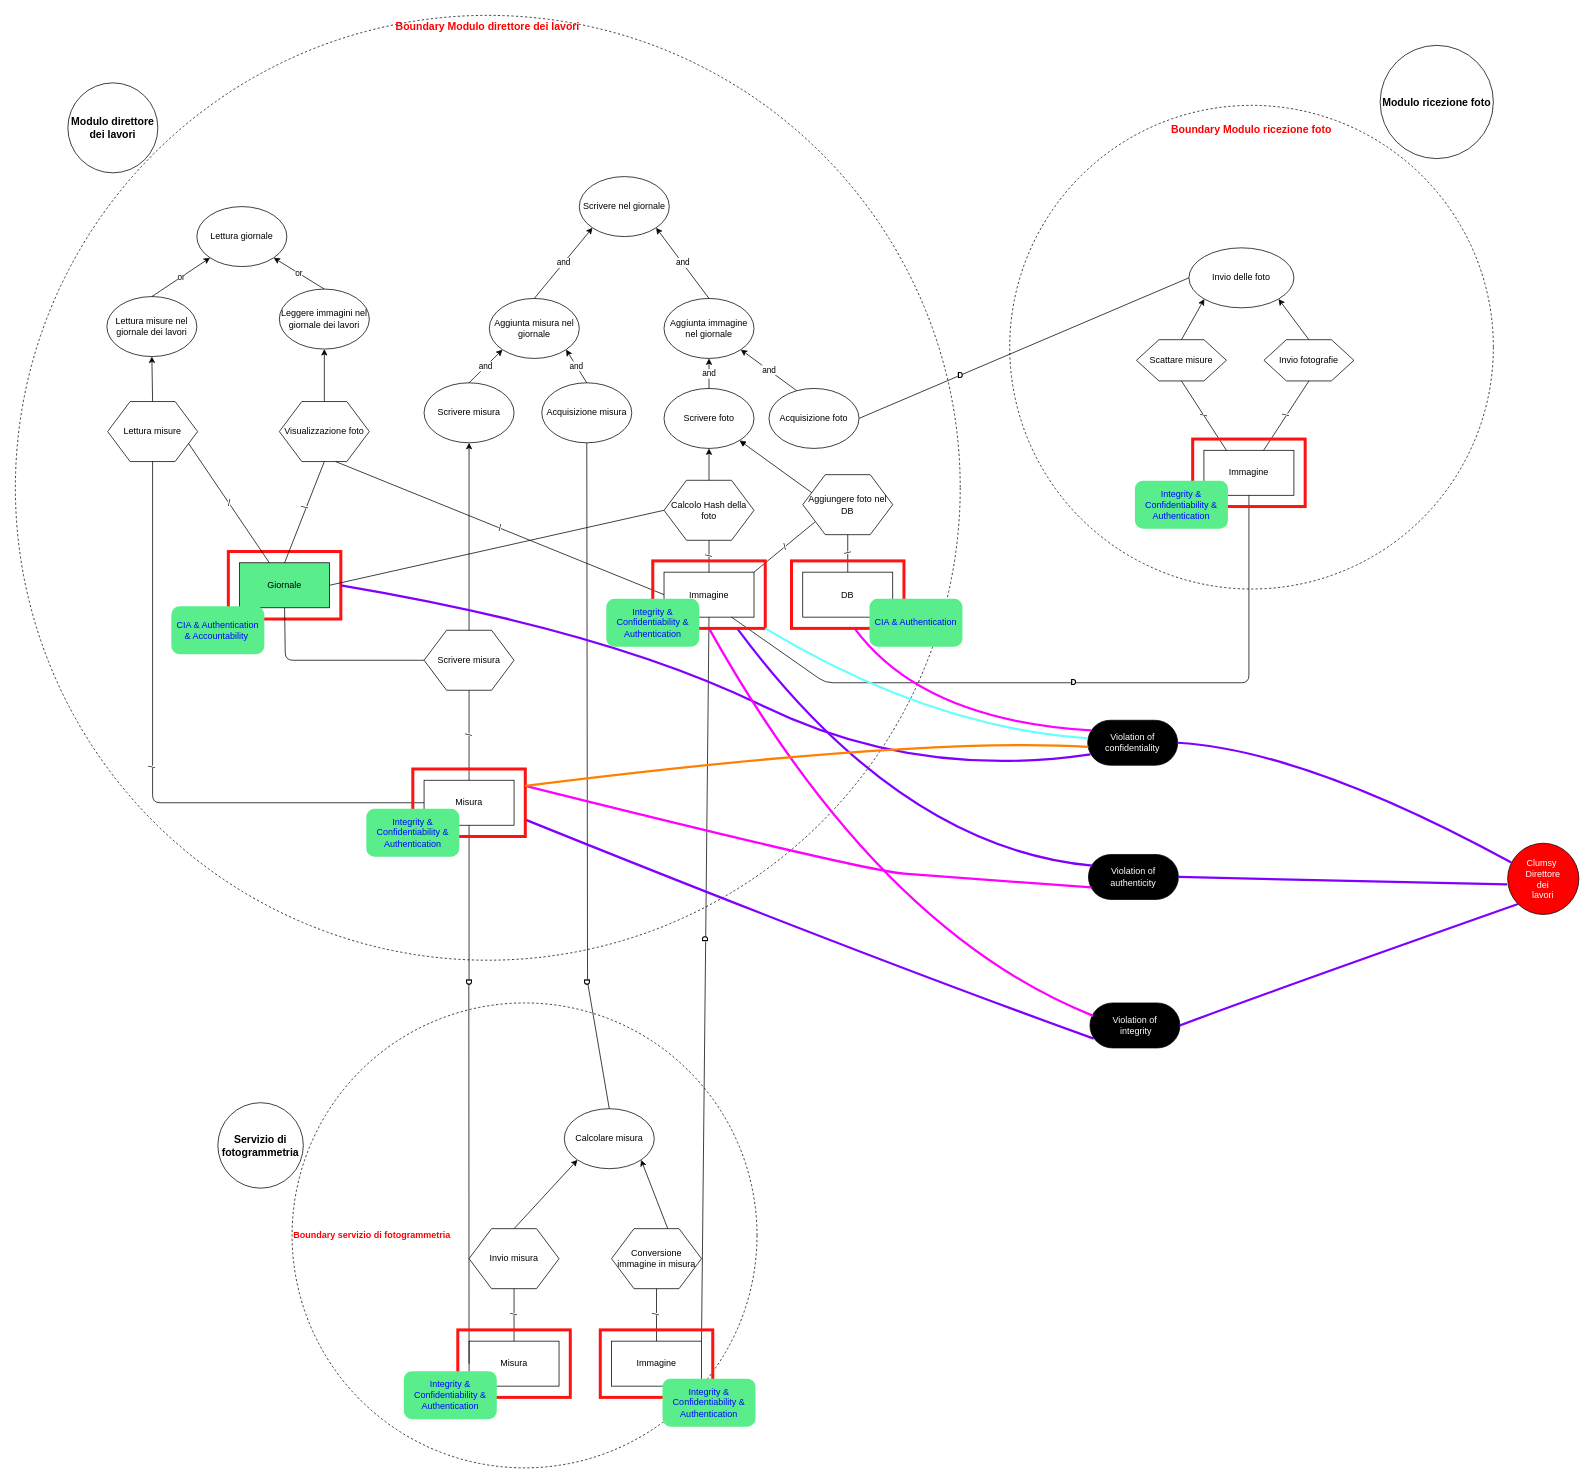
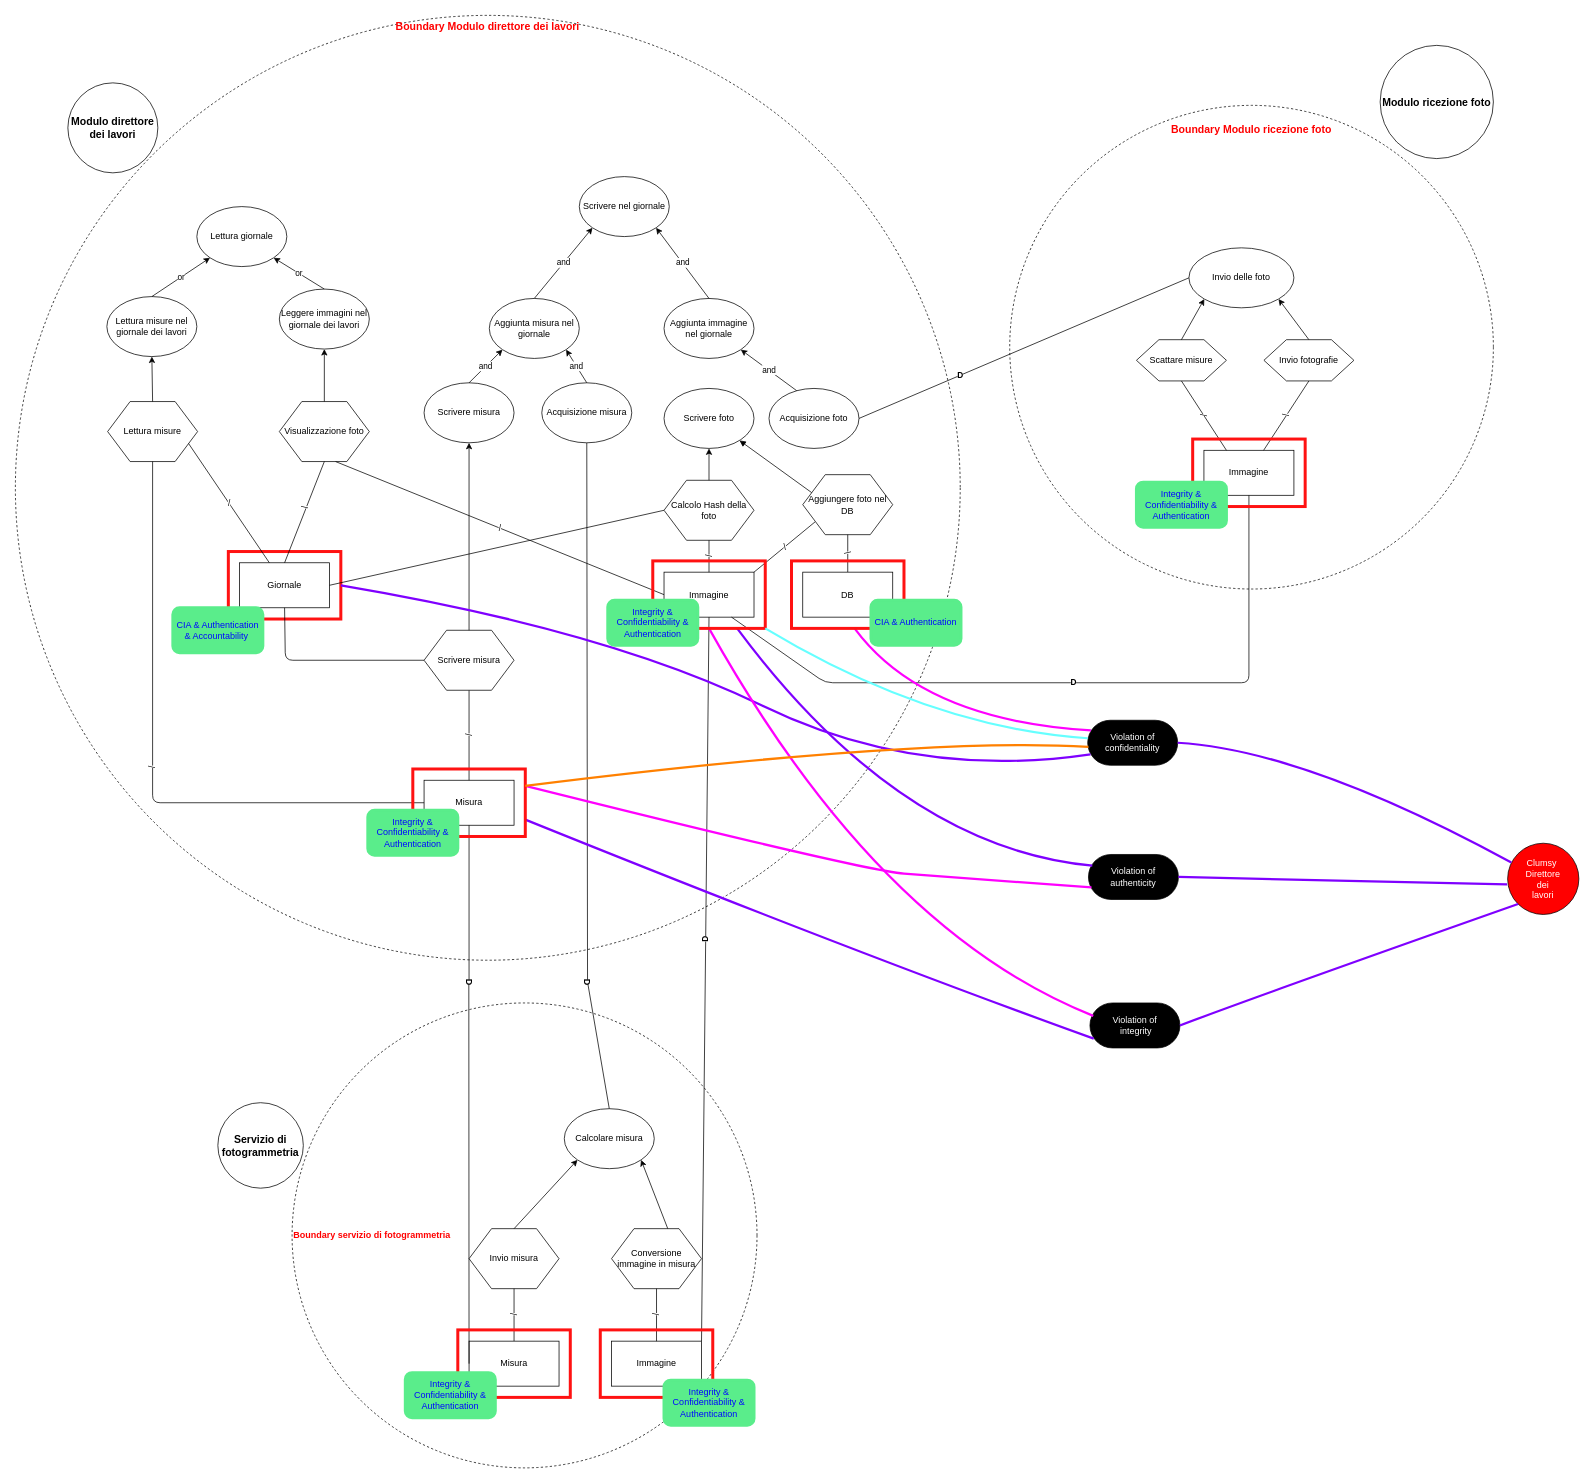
(709, 370) -> none
(285, 585) -> (285, 585)
